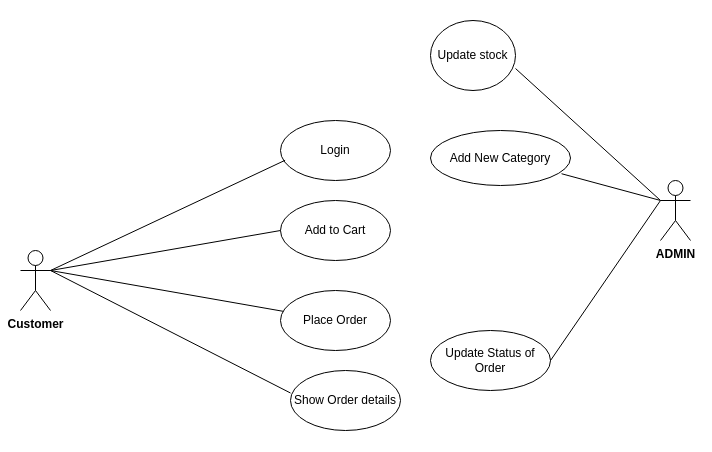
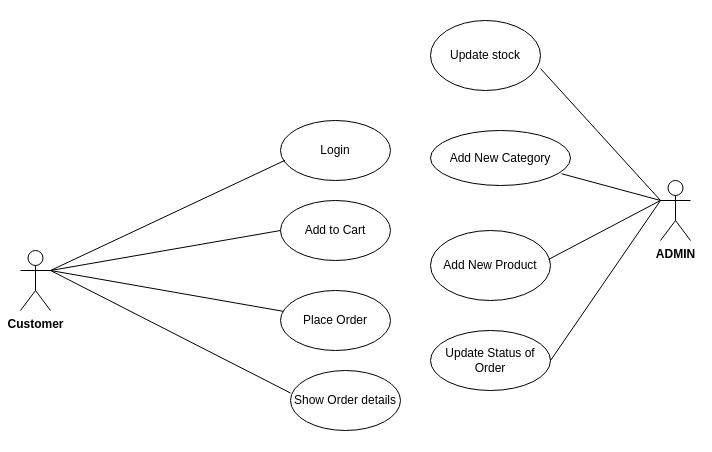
(473, 56) -> (486, 56)
none -> (602, 231)
none -> (491, 266)
